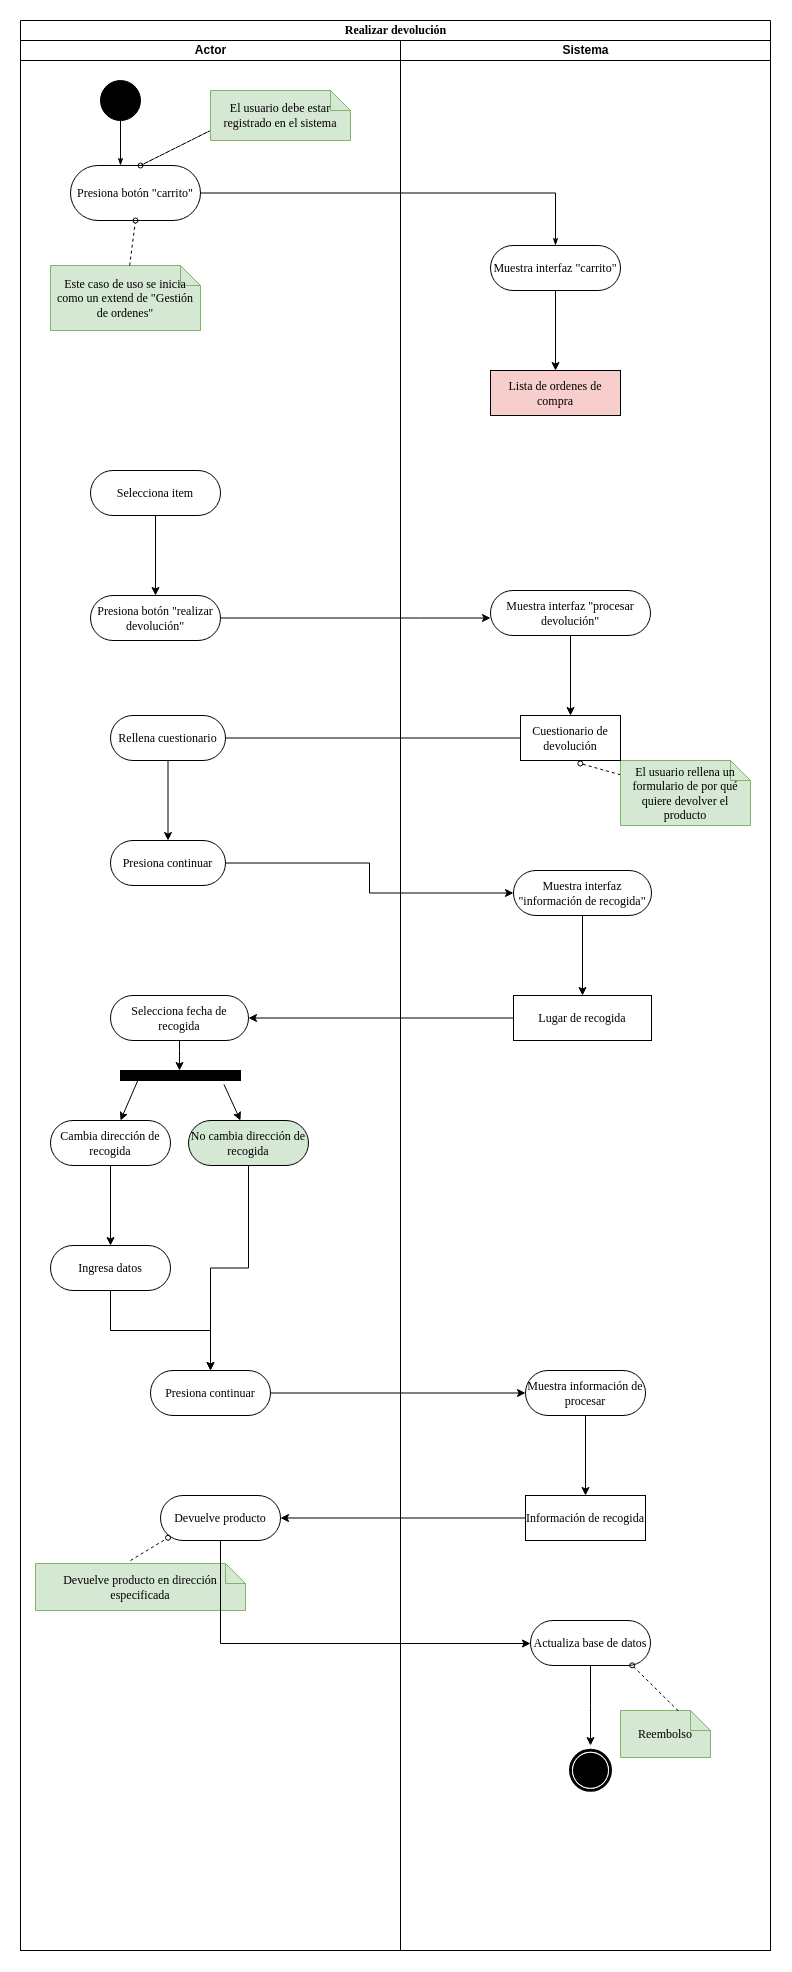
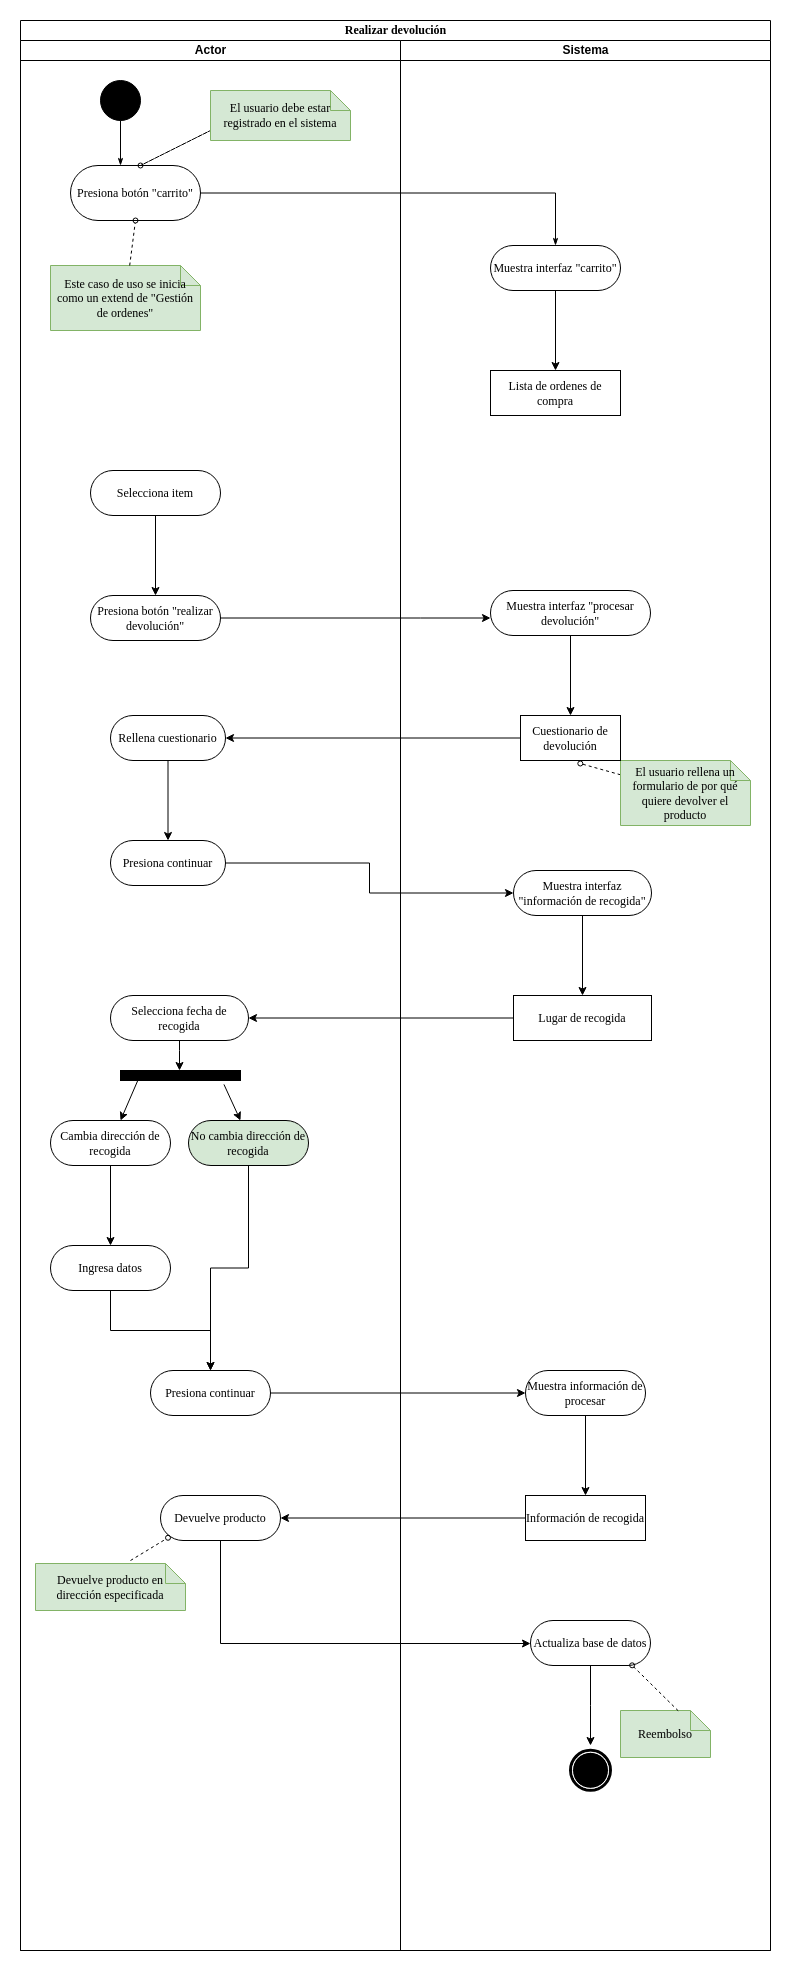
(556, 393) -> (556, 393)
(232, 738) -> (234, 738)
(141, 1587) -> (111, 1587)
